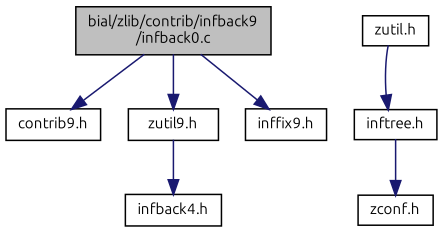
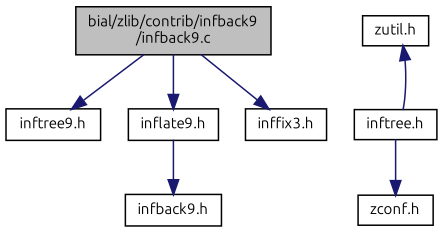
(173, 31) -> (173, 31)
(386, 70) -> (406, 85)
(53, 125) -> (53, 125)
(173, 125) -> (173, 125)
(286, 125) -> (286, 125)
(173, 210) -> (173, 210)
